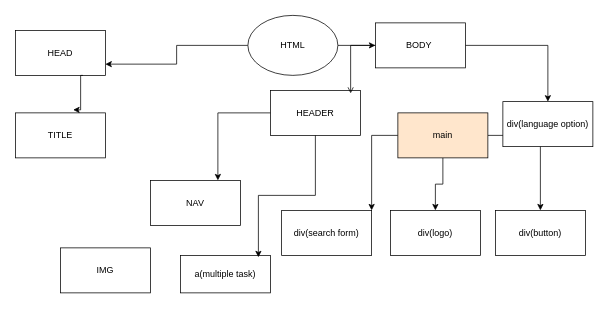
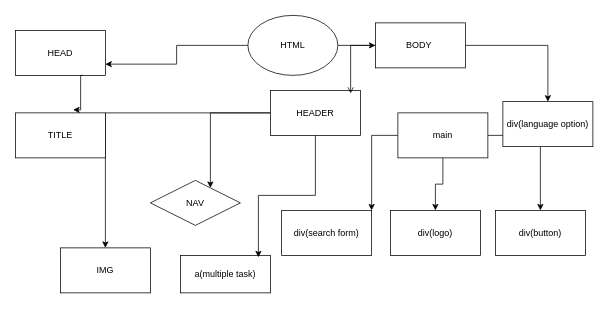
(443, 135) -> (443, 135)
none -> (105, 199)
(195, 203) -> (195, 203)
